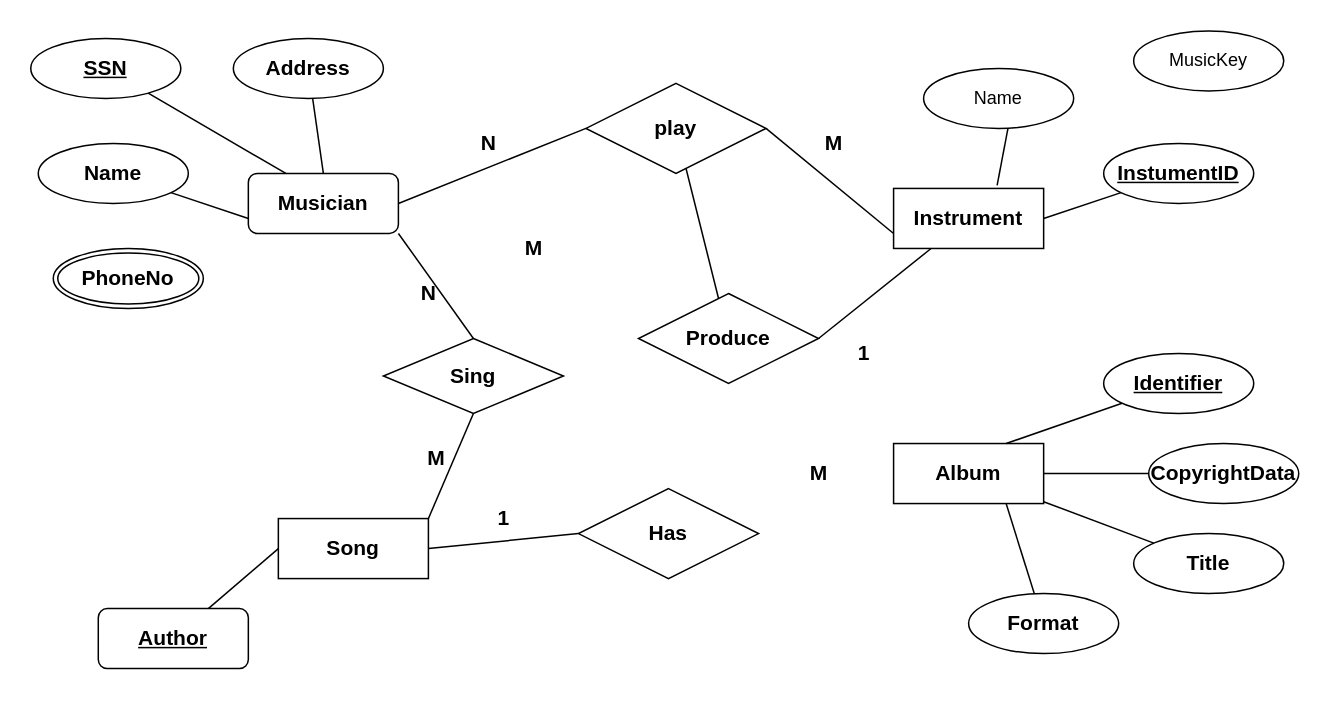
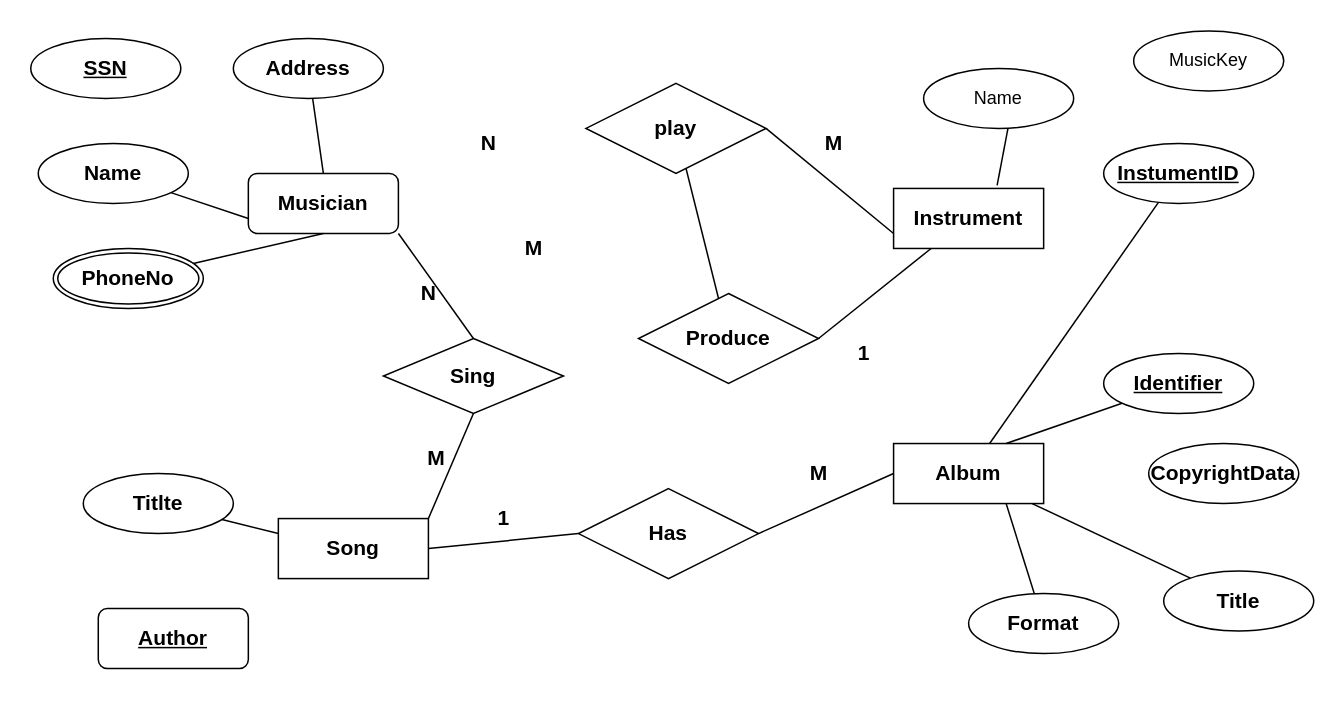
(217, 133) -> none
(492, 166) -> none
(1082, 205) -> (1074, 323)
none -> (258, 248)
(1096, 473) -> none
none -> (158, 503)
none -> (825, 503)
none -> (250, 526)
(1208, 563) -> (1238, 601)
(243, 578) -> none
